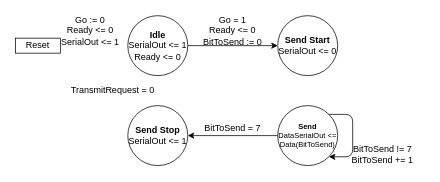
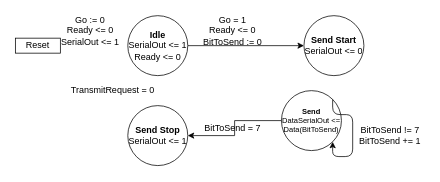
(308, 45) -> (334, 45)
(308, 135) -> (312, 120)
(383, 154) -> (390, 135)
